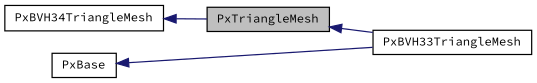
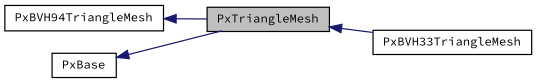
(84, 18) -> (84, 18)
(251, 55) -> (175, 43)
